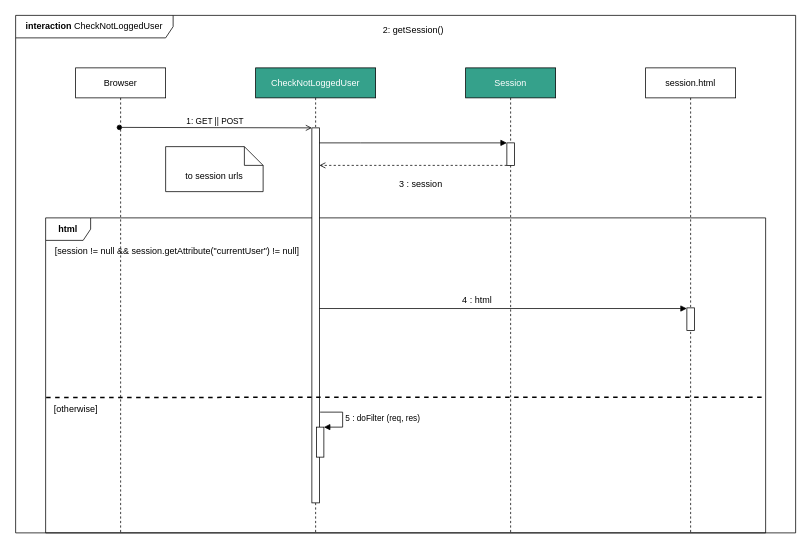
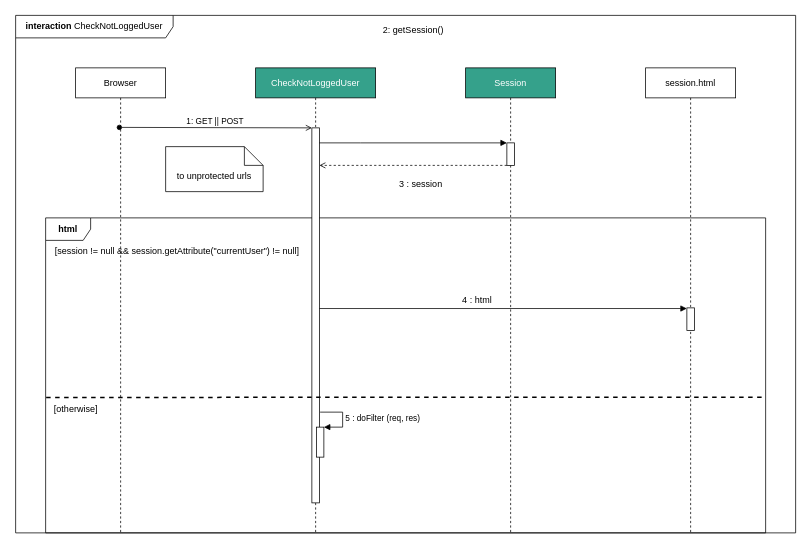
(214, 176) -> (214, 176)
